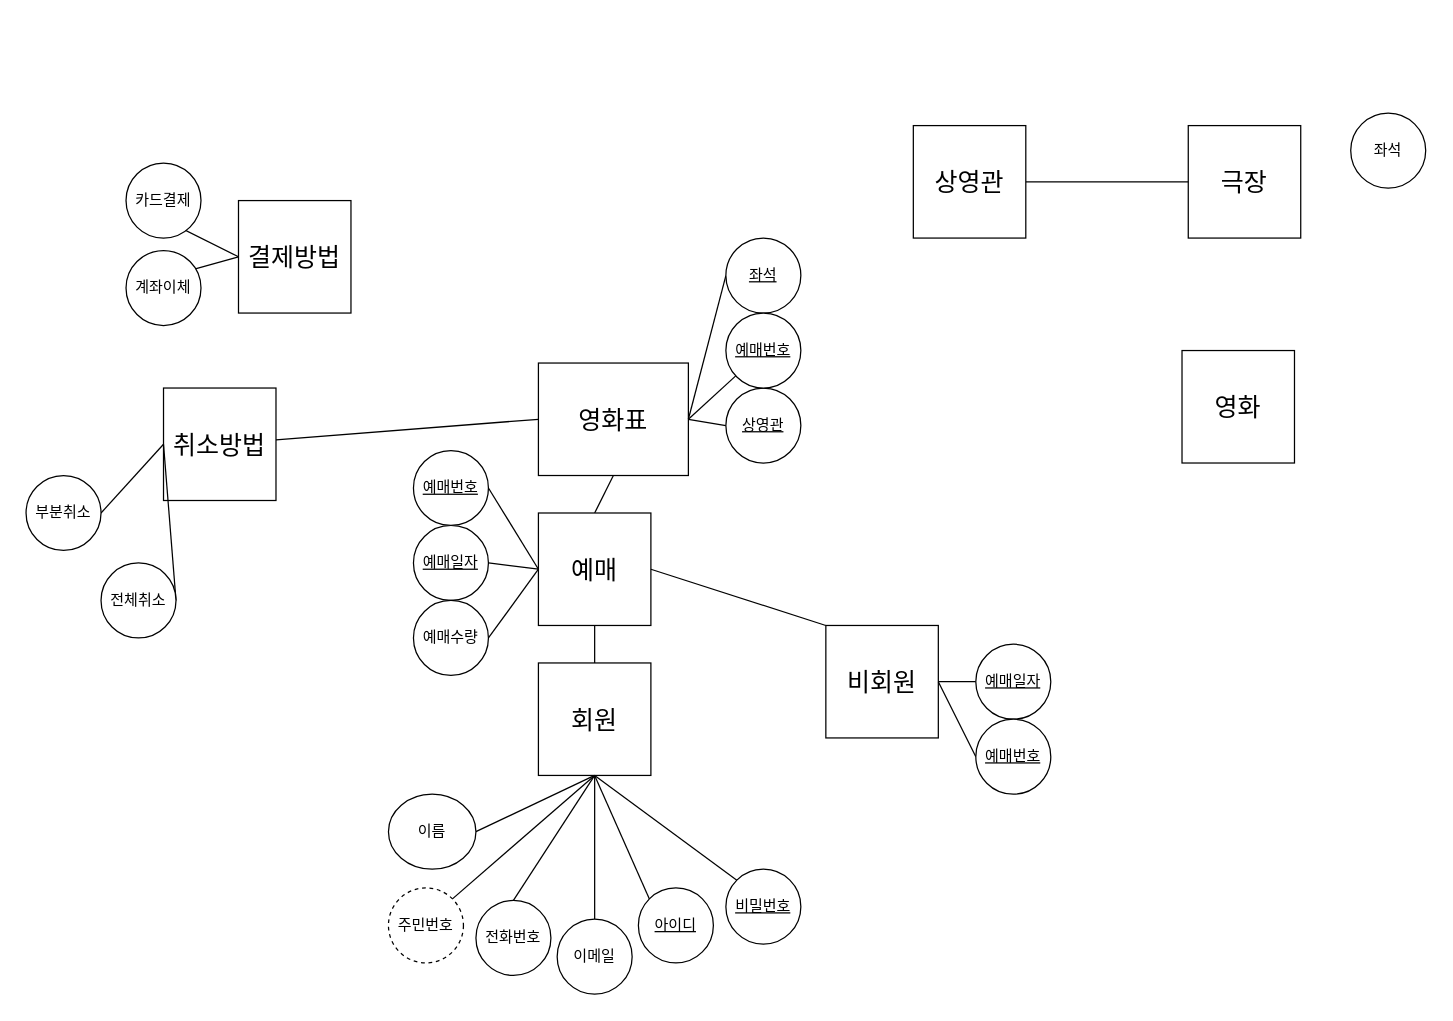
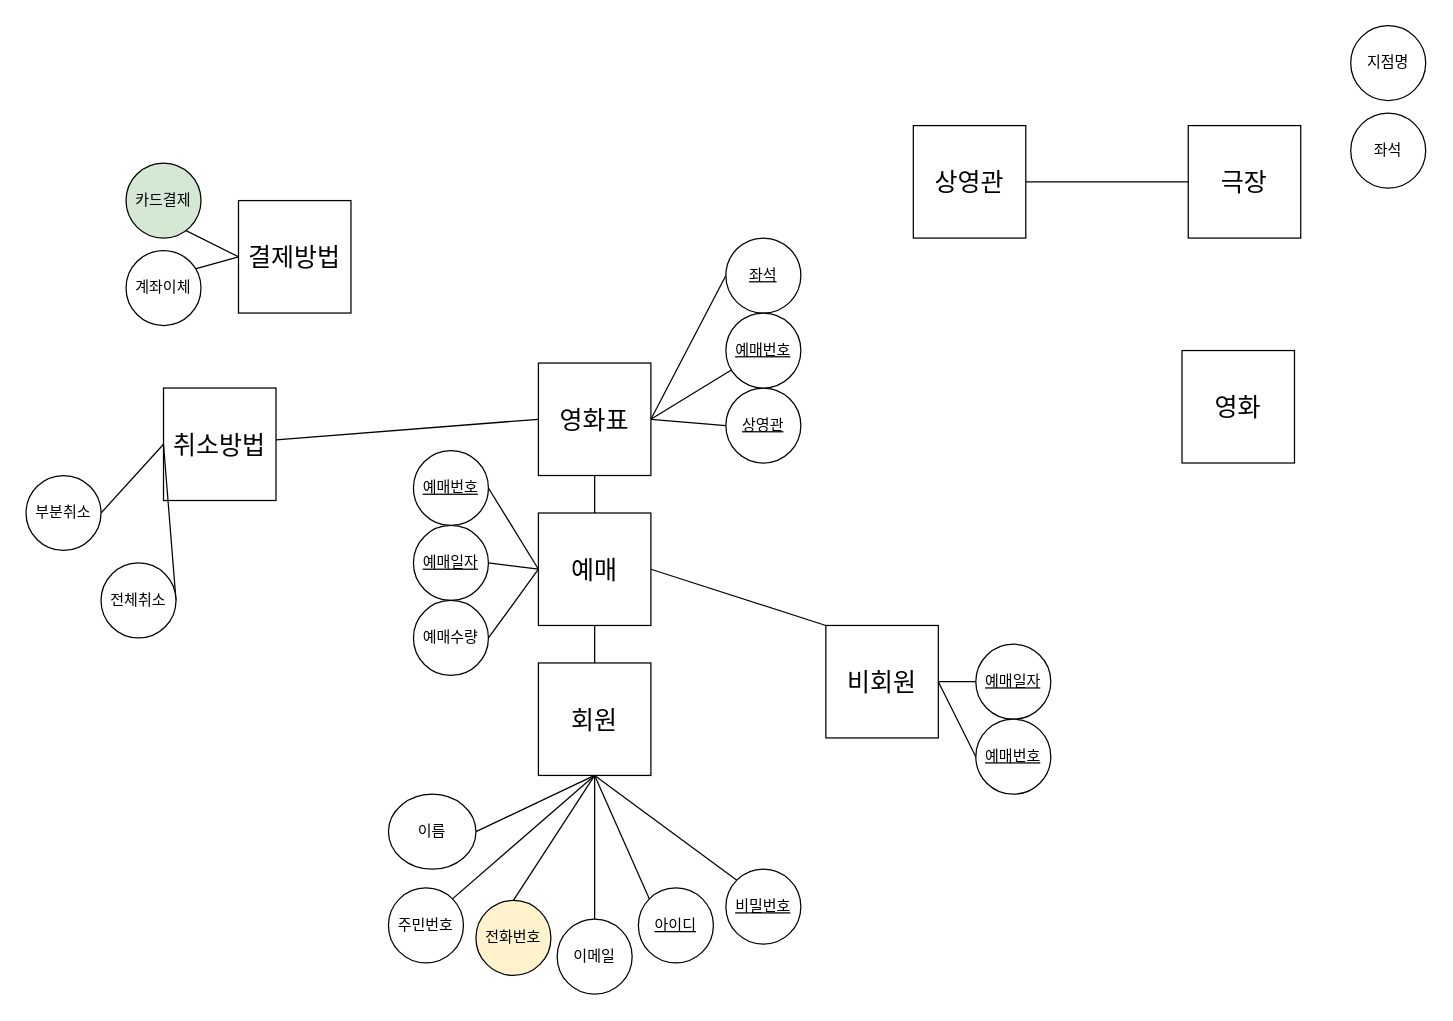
none -> (1388, 63)
(163, 201) -> (163, 201)
(613, 419) -> (594, 419)
(426, 926) -> (426, 926)
(513, 938) -> (513, 938)
